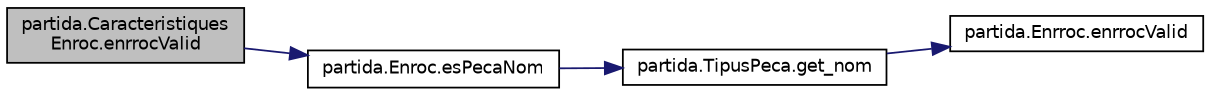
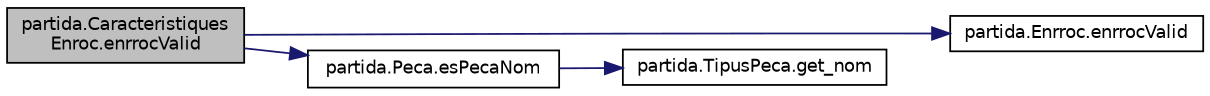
(909, 51) -> (588, 34)
(434, 69) -> (434, 69)
